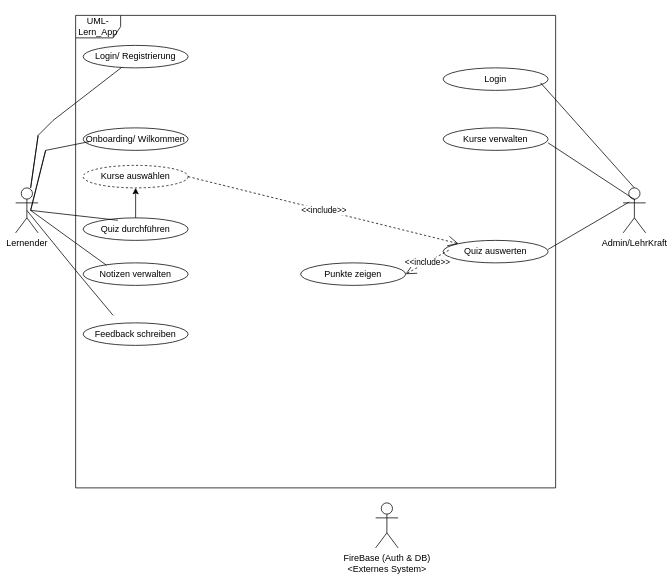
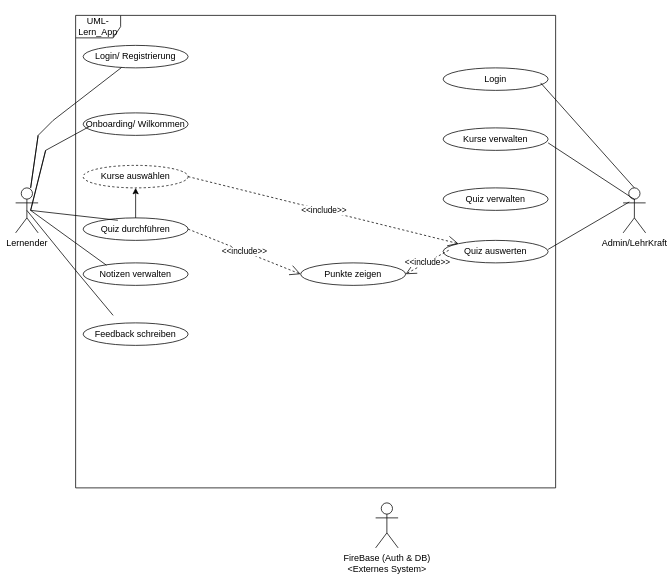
(135, 139) -> (135, 124)
none -> (495, 199)
none -> (243, 251)
